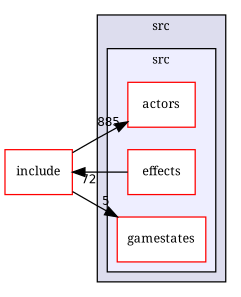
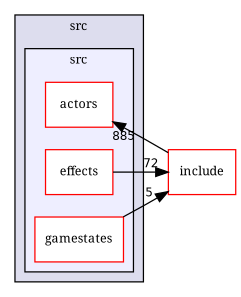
(89, 201) -> (140, 207)
